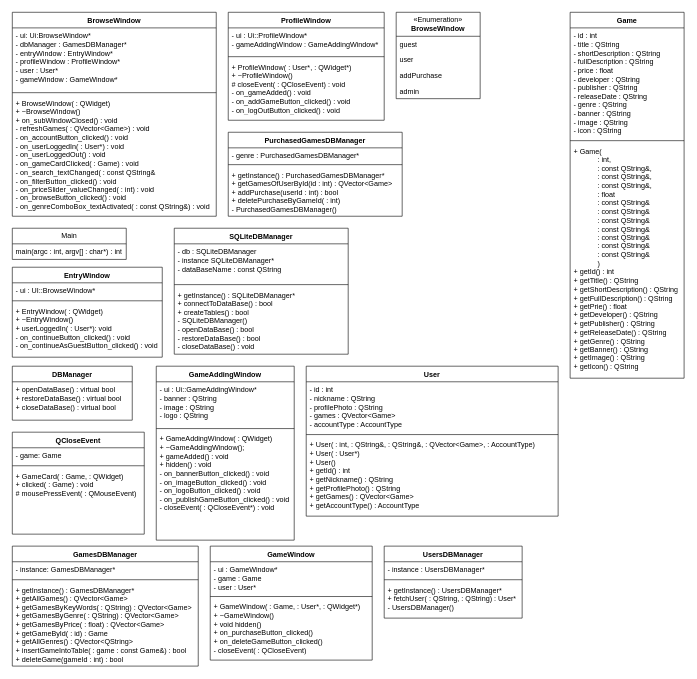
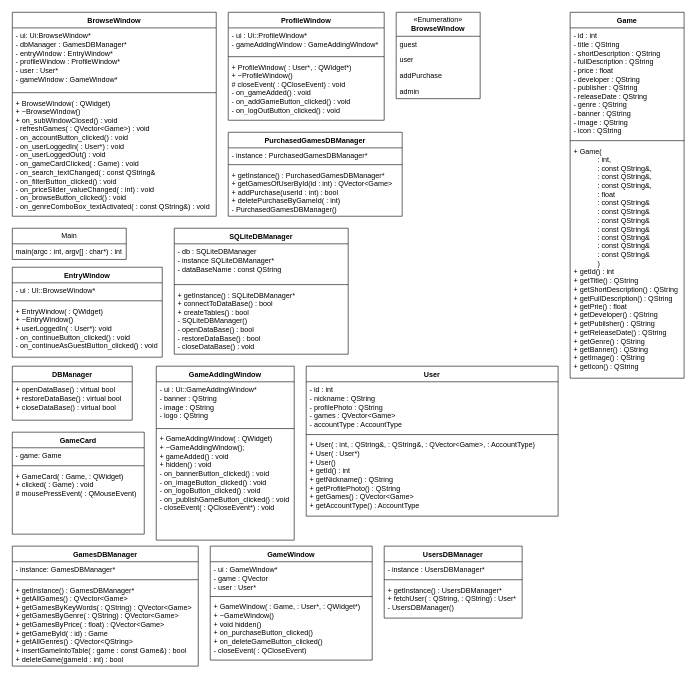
(297, 156) -> (302, 156)
(78, 441) -> (78, 441)
(245, 579) -> (245, 579)
